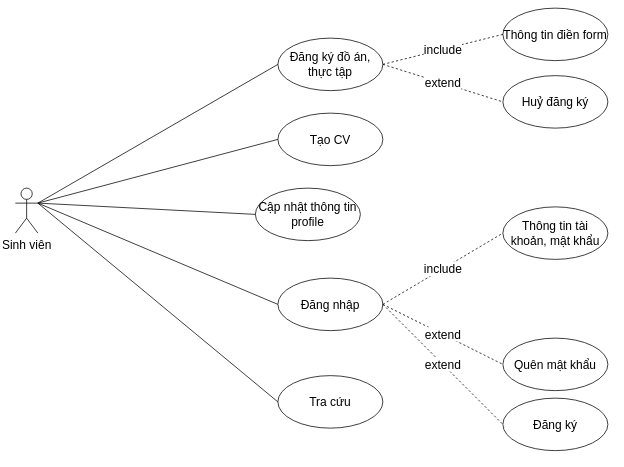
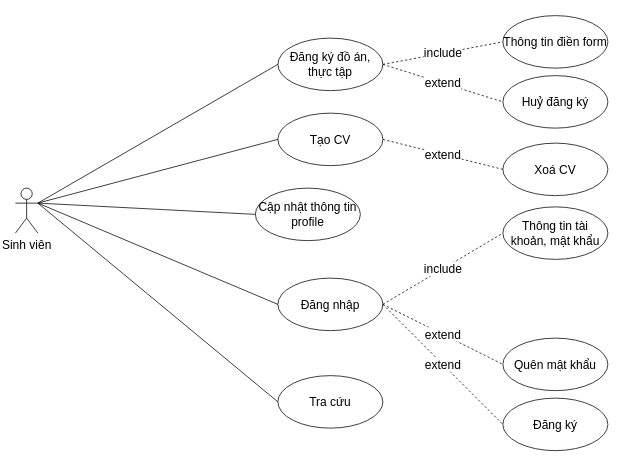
(555, 34) -> (555, 42)
none -> (442, 154)
none -> (555, 169)
